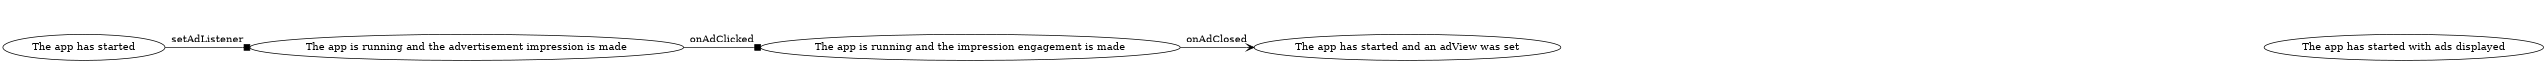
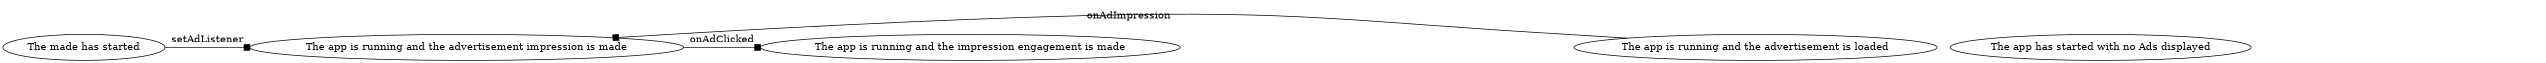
(84, 47) -> (84, 47)
(1407, 47) -> none
none -> (1755, 47)
none -> (2101, 47)
(2404, 47) -> none
